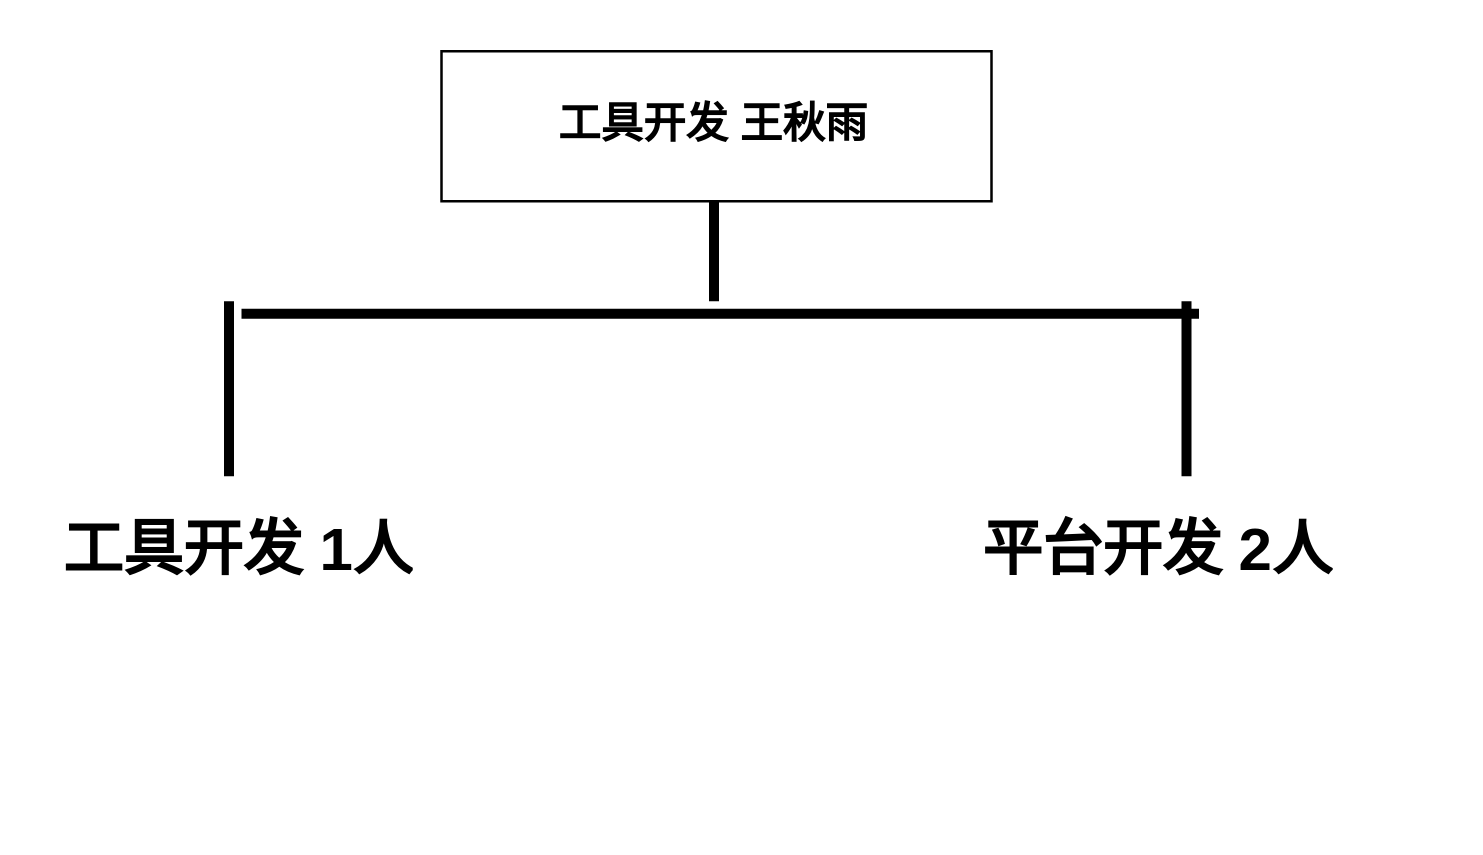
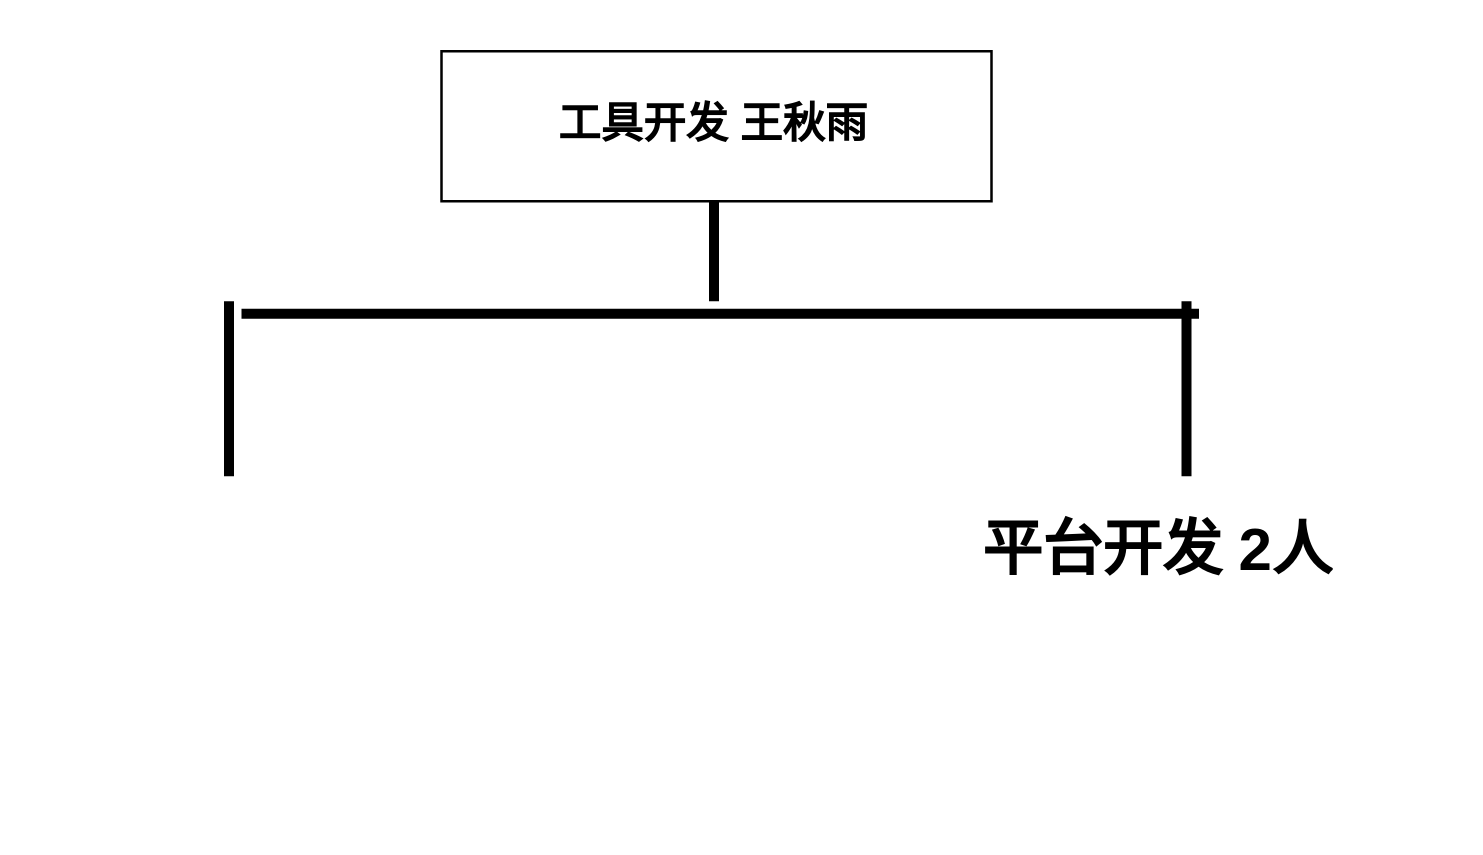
(289, 651) -> none
